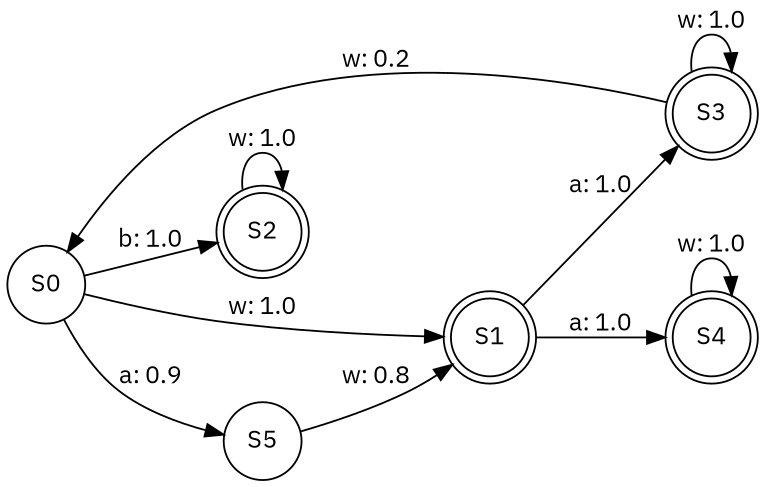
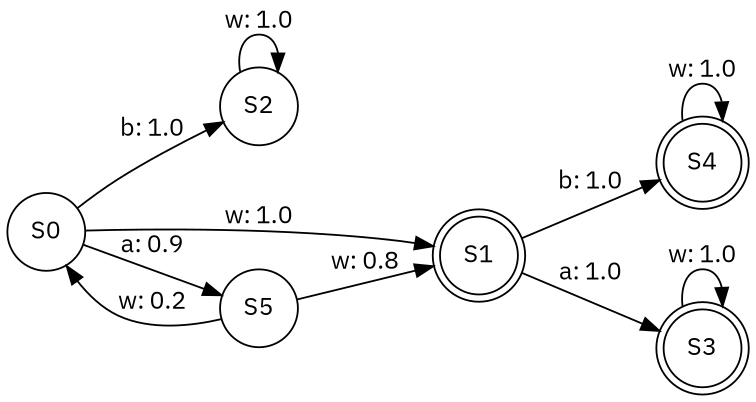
(346, 78) -> (142, 323)
(263, 232) -> (259, 106)
(601, 324) -> (591, 182)
